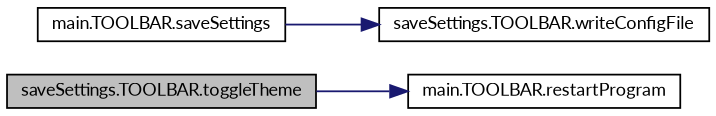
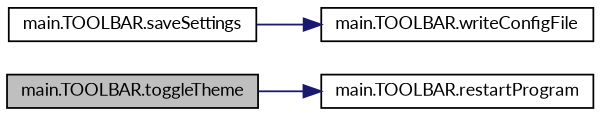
(544, 25) -> (457, 25)
(162, 91) -> (133, 91)
